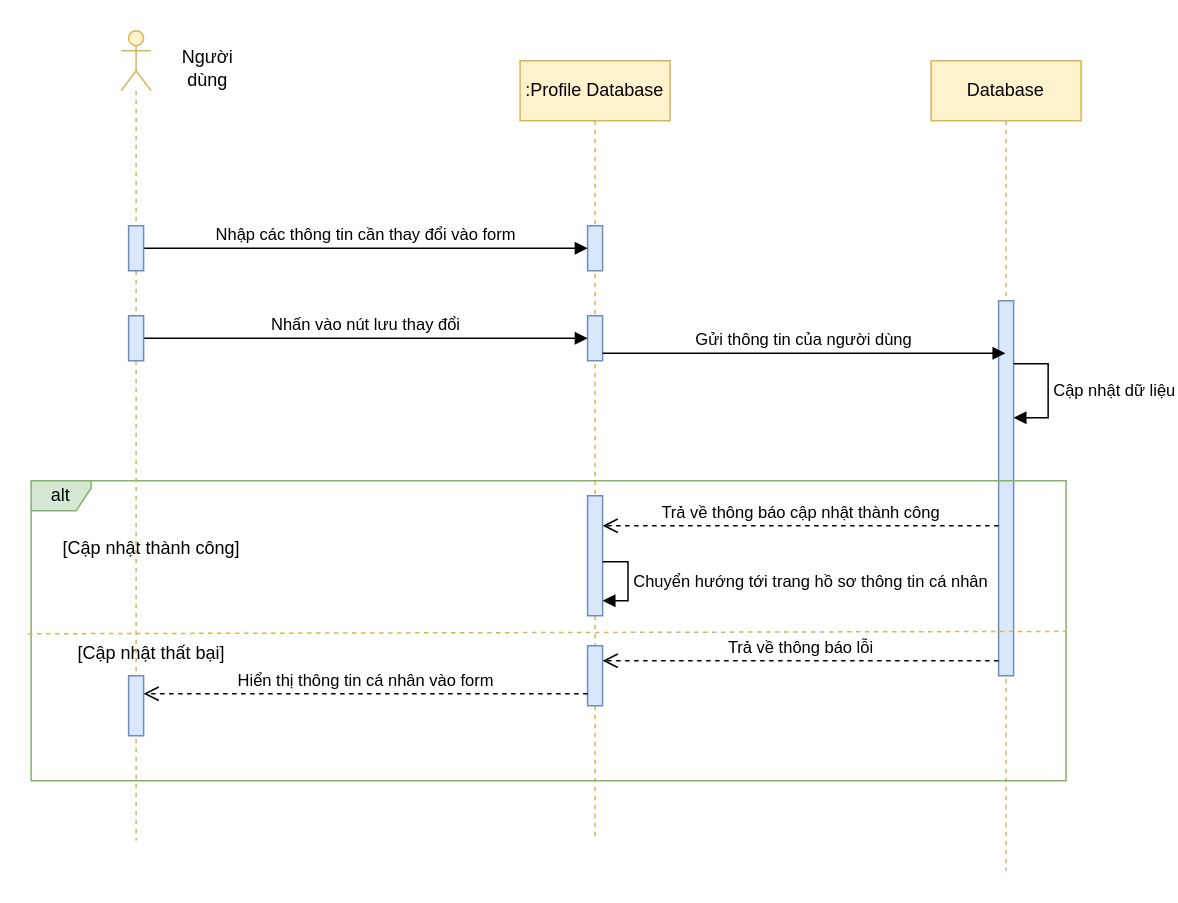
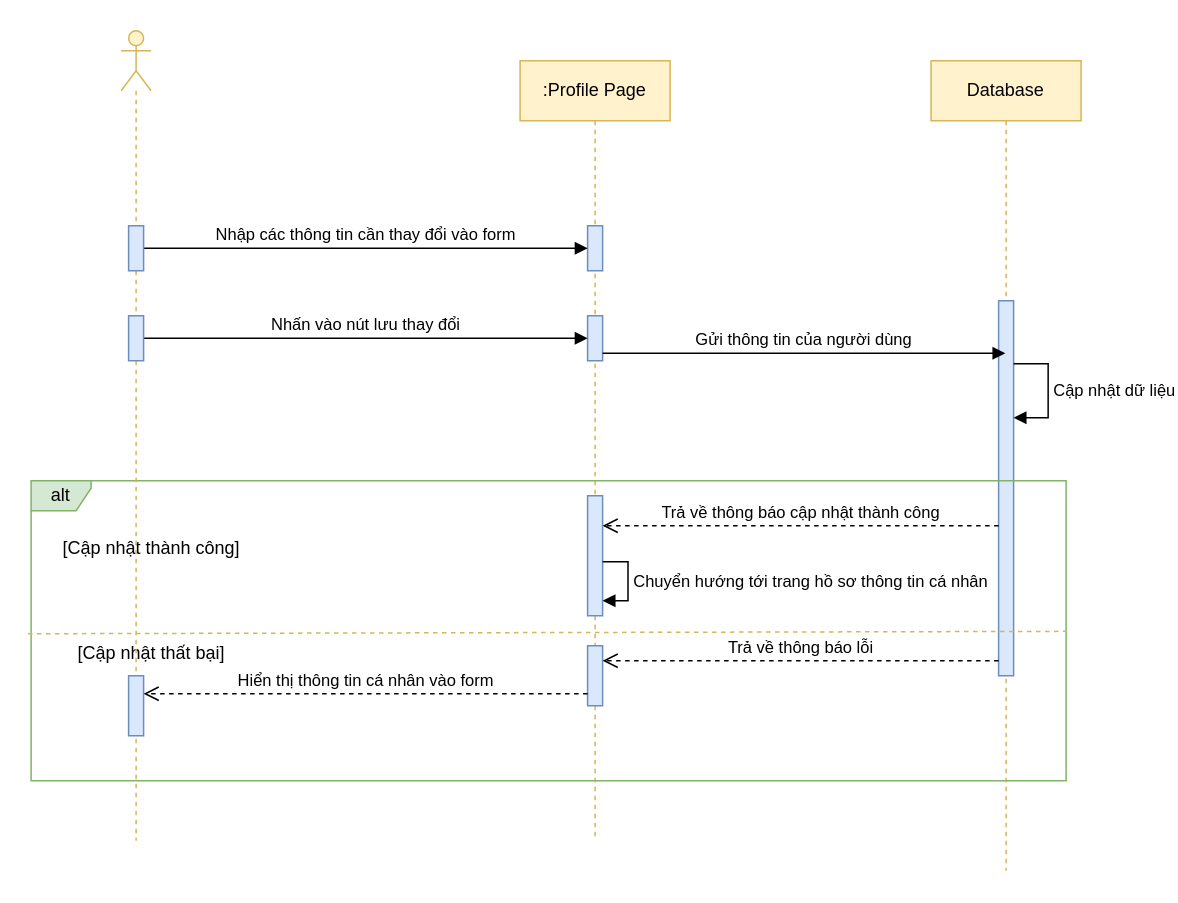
(208, 68) -> none
(595, 91) -> (595, 91)
